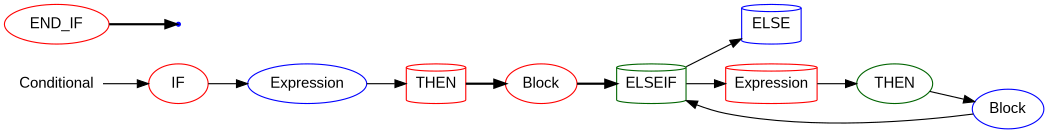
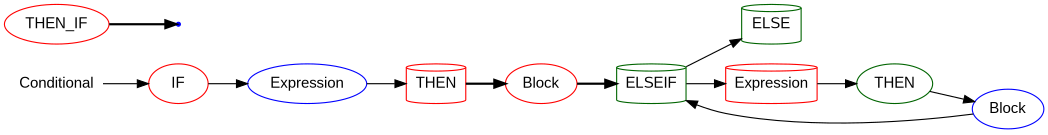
(57, 24) -> (57, 24)
(771, 24) -> (771, 24)
